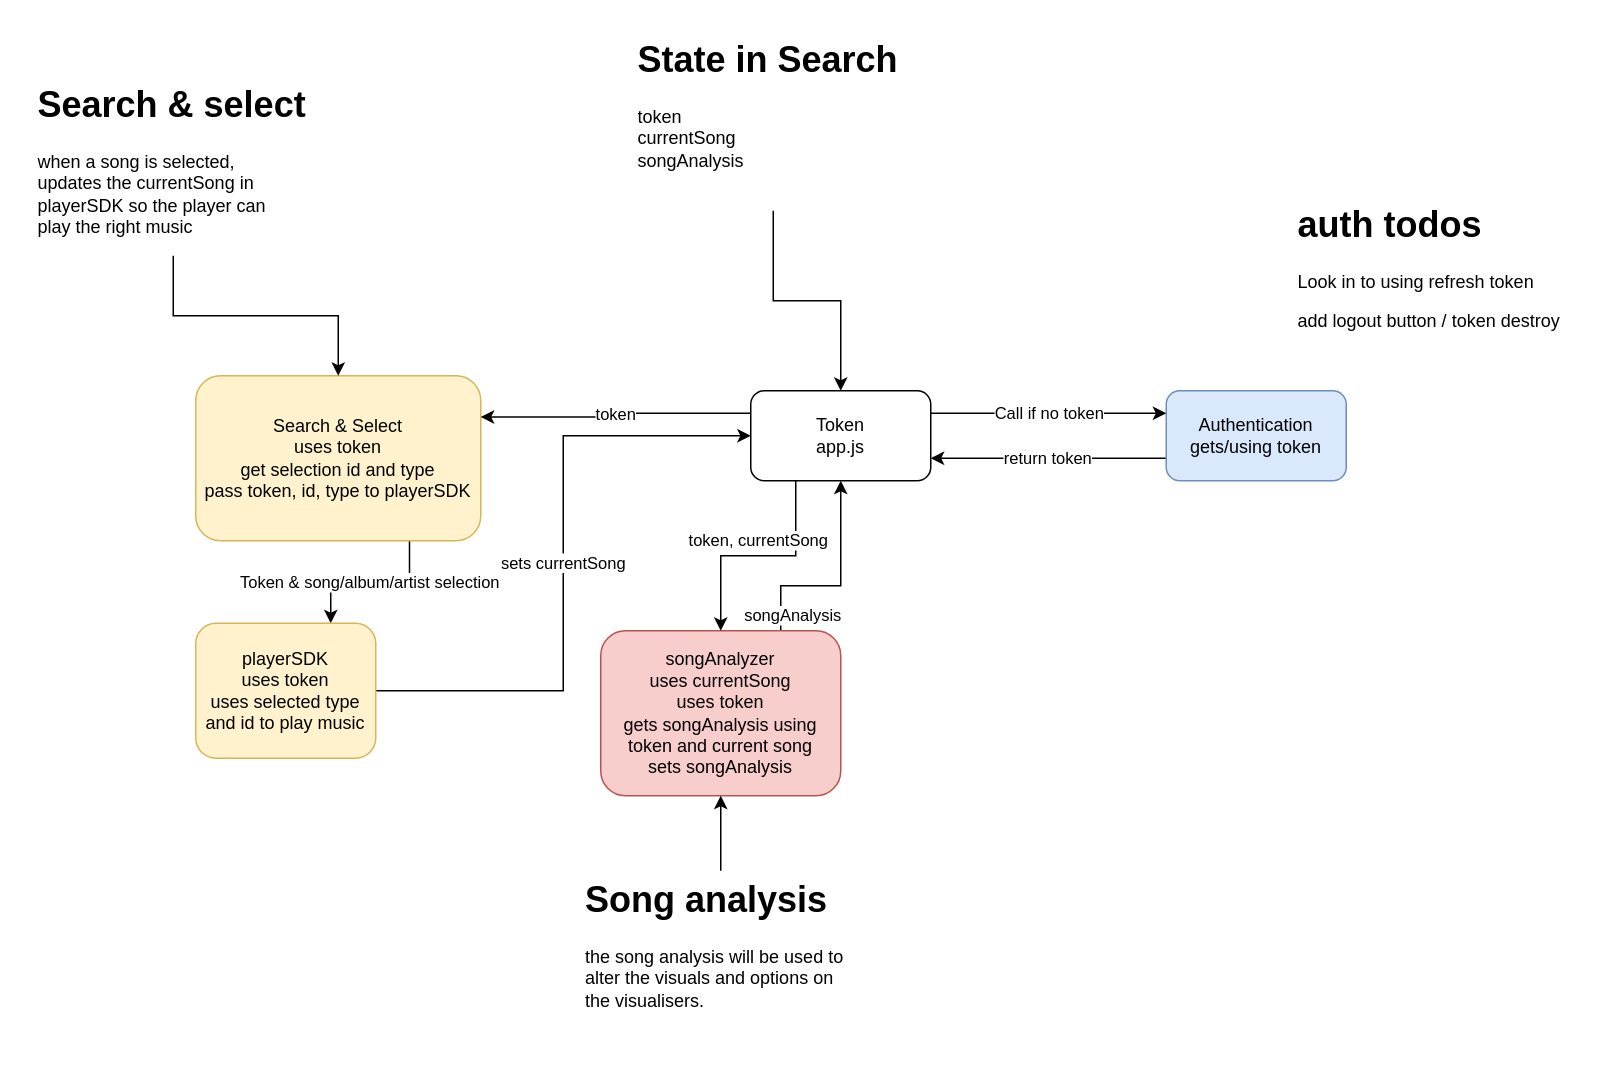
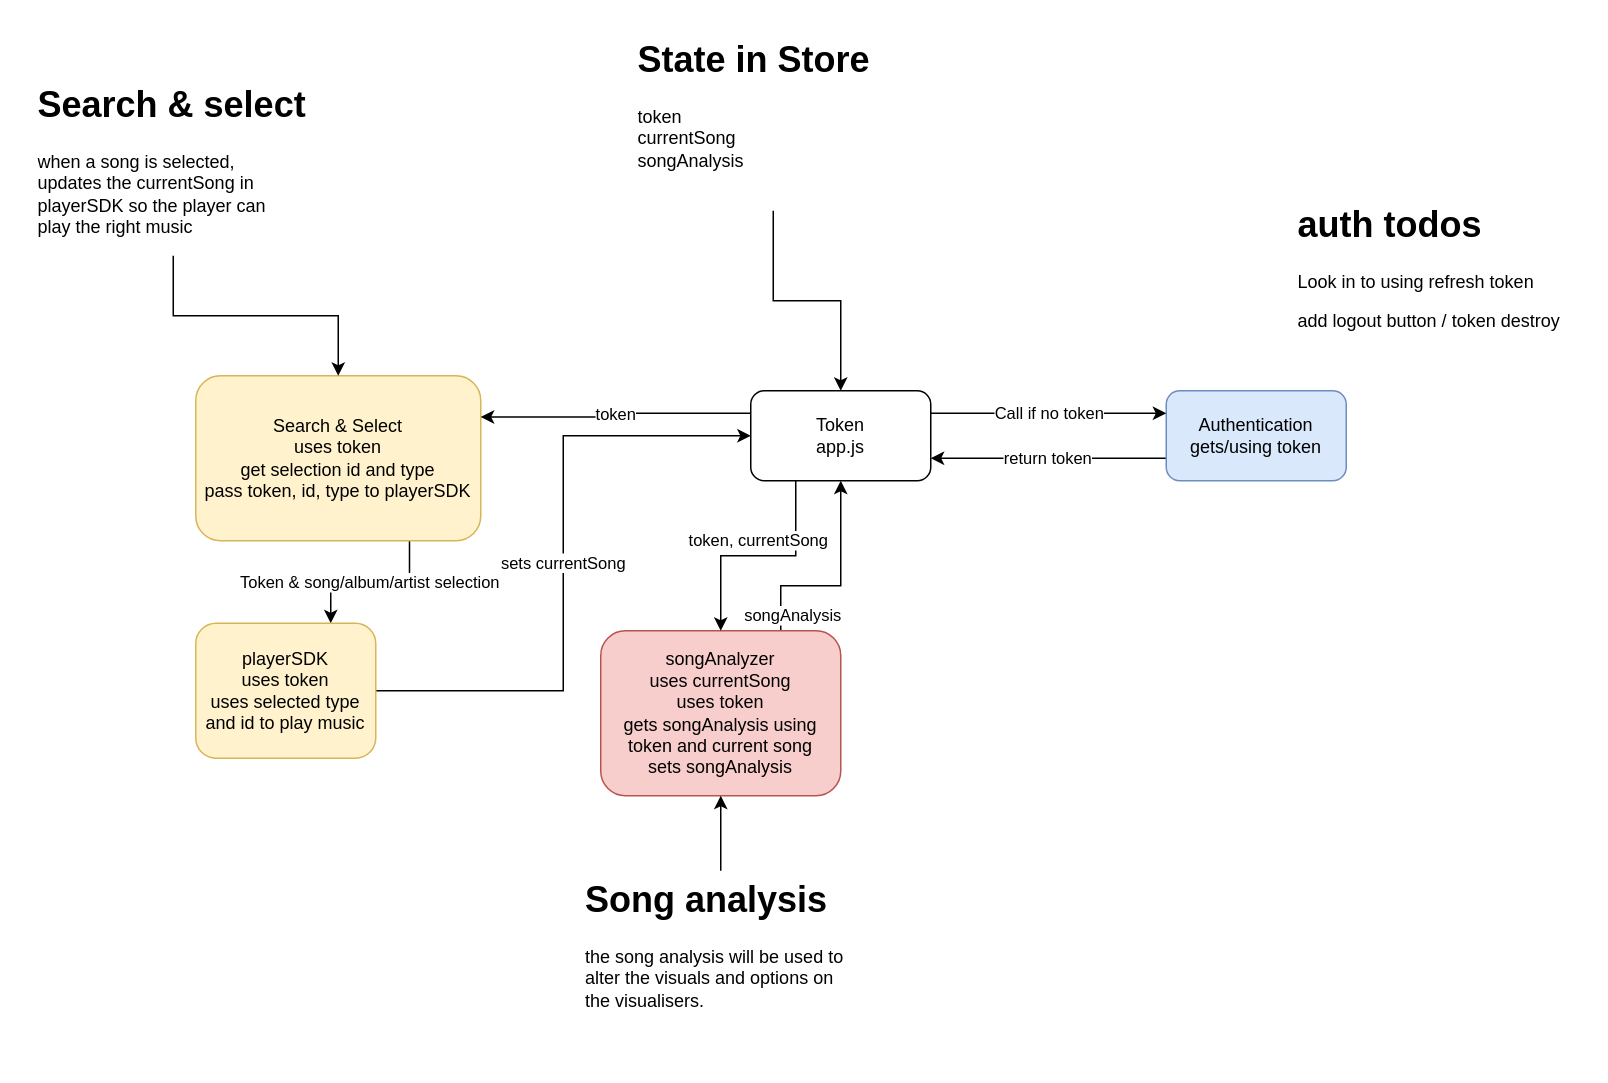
(707, 59) -> (702, 59)
